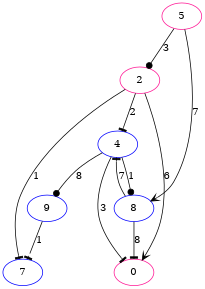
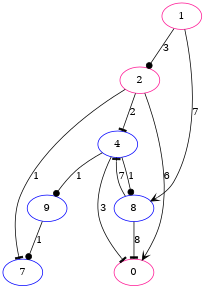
(182, 16) -> (182, 16)
(80, 176) -> (80, 176)
(36, 237) -> (36, 237)
